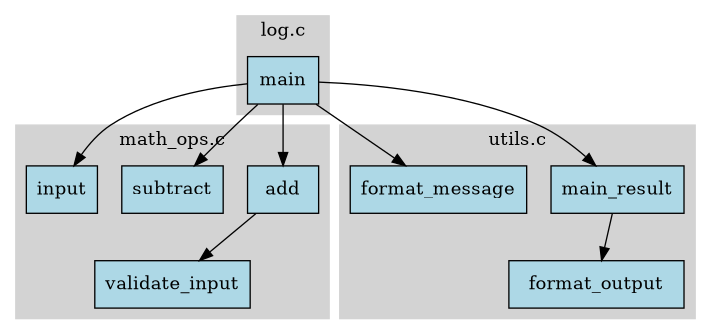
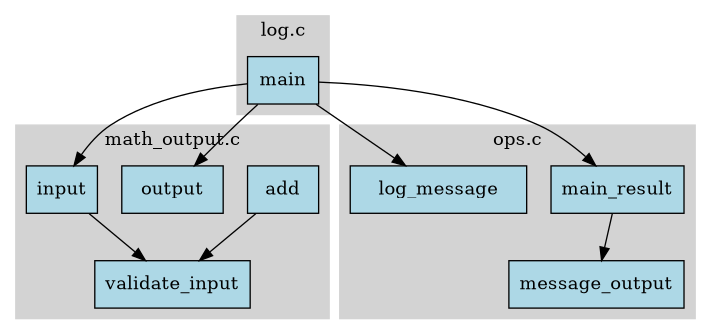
(283, 133) -> none
(172, 140) -> (172, 140)
(517, 140) -> (517, 140)
(172, 190) -> (172, 190)
(438, 190) -> (438, 190)
none -> (112, 233)
(596, 284) -> (596, 284)
